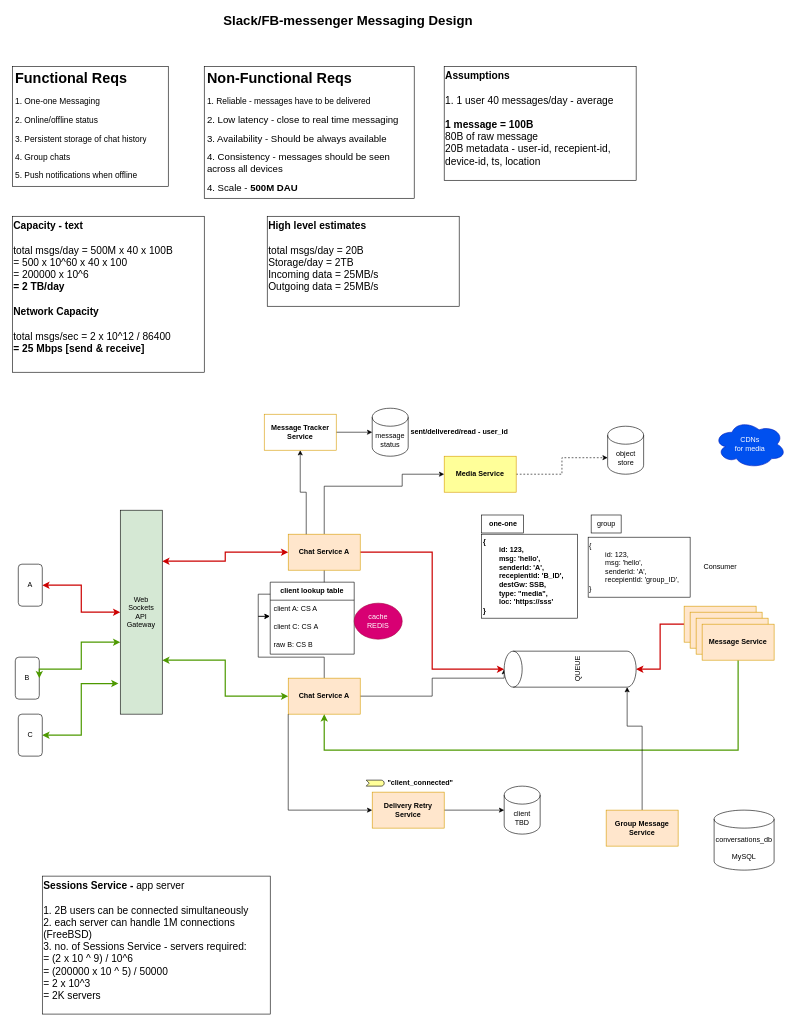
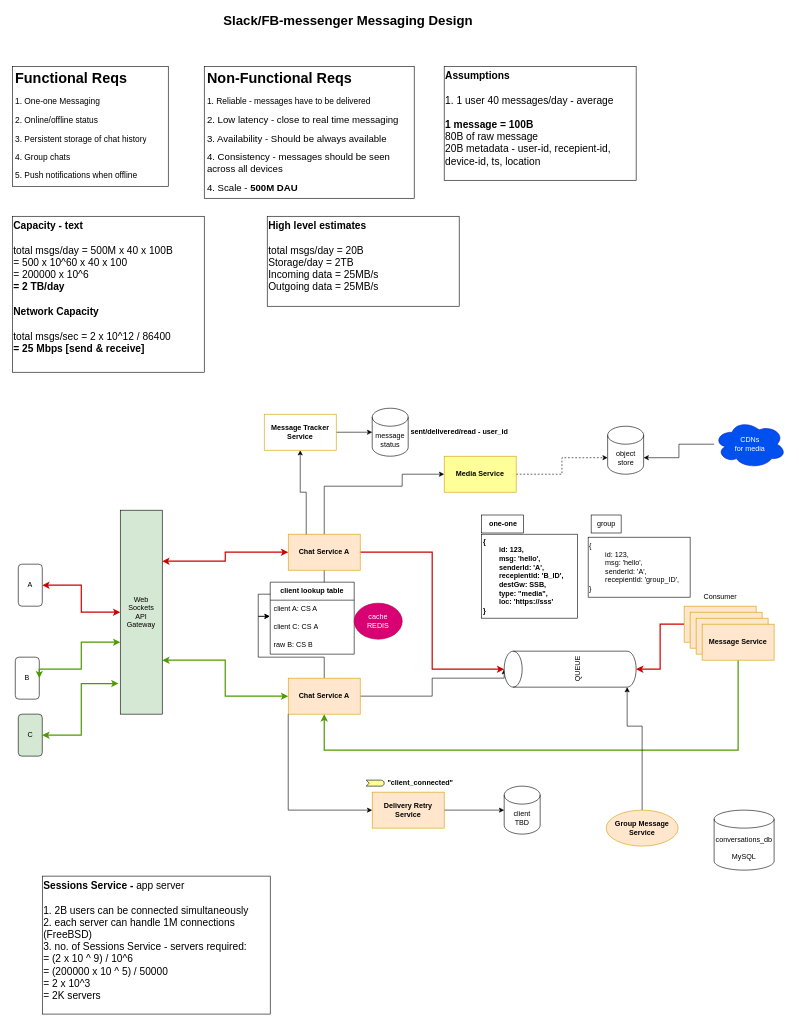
none -> (679, 458)
(720, 567) -> (720, 597)
(30, 735) -> (30, 735)
(642, 828) -> (642, 828)
